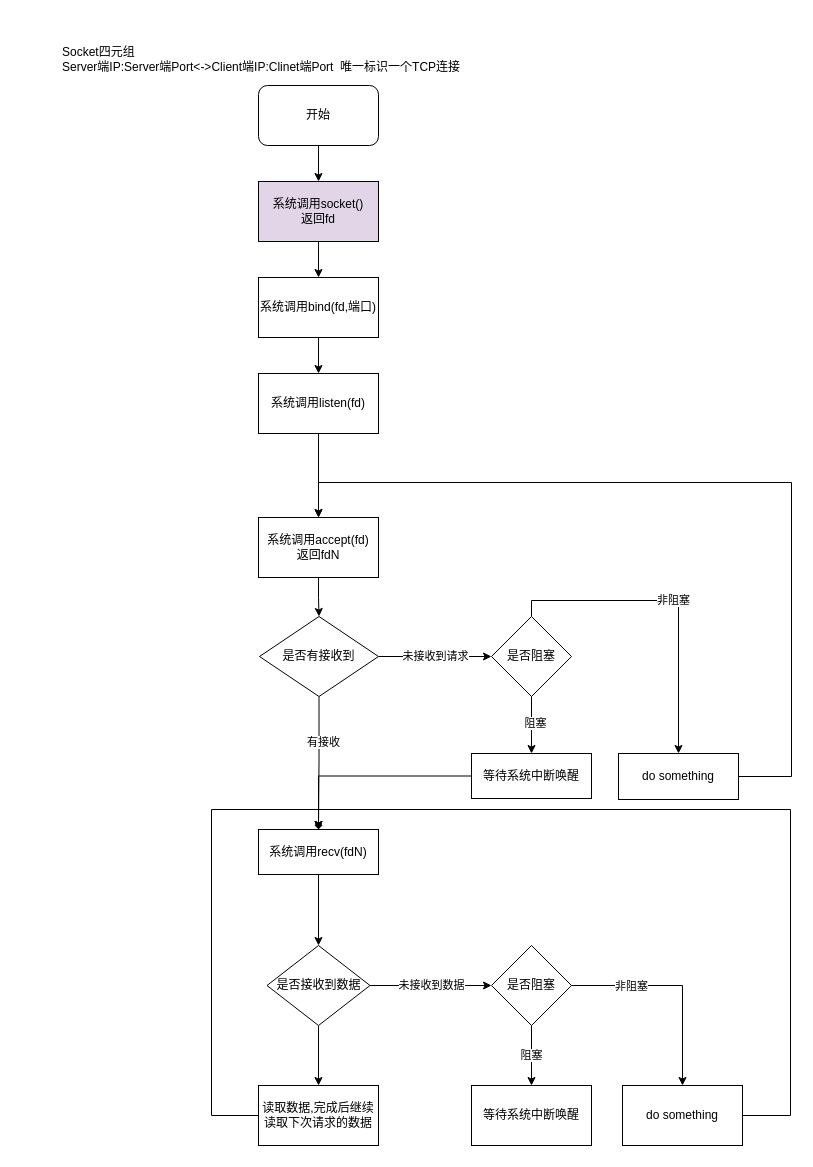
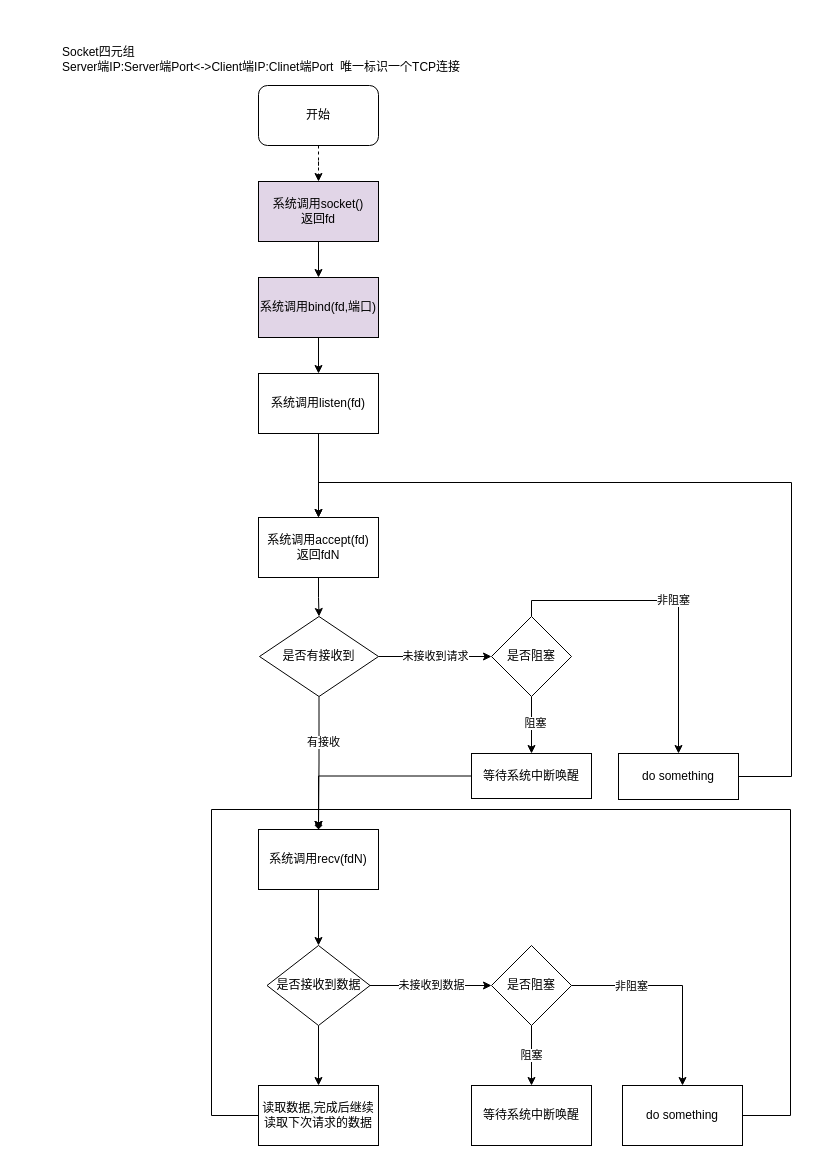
(319, 164) -> (319, 164)
(319, 308) -> (319, 308)
(319, 852) -> (319, 860)
